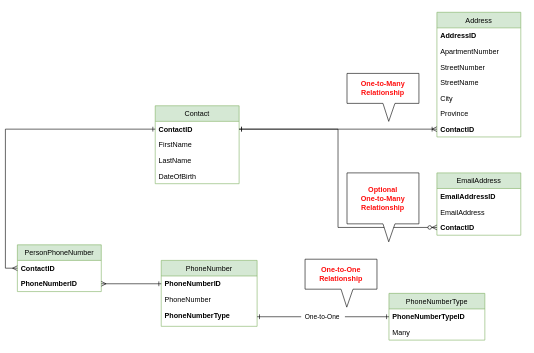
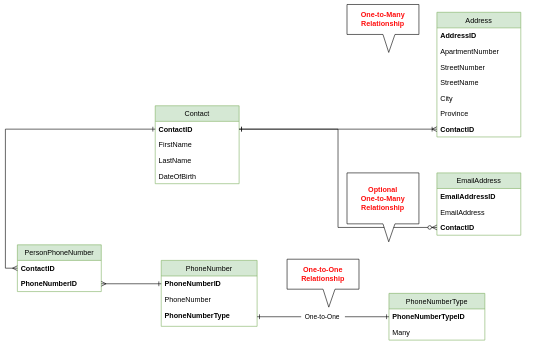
(383, 98) -> (383, 29)
(341, 284) -> (323, 284)
